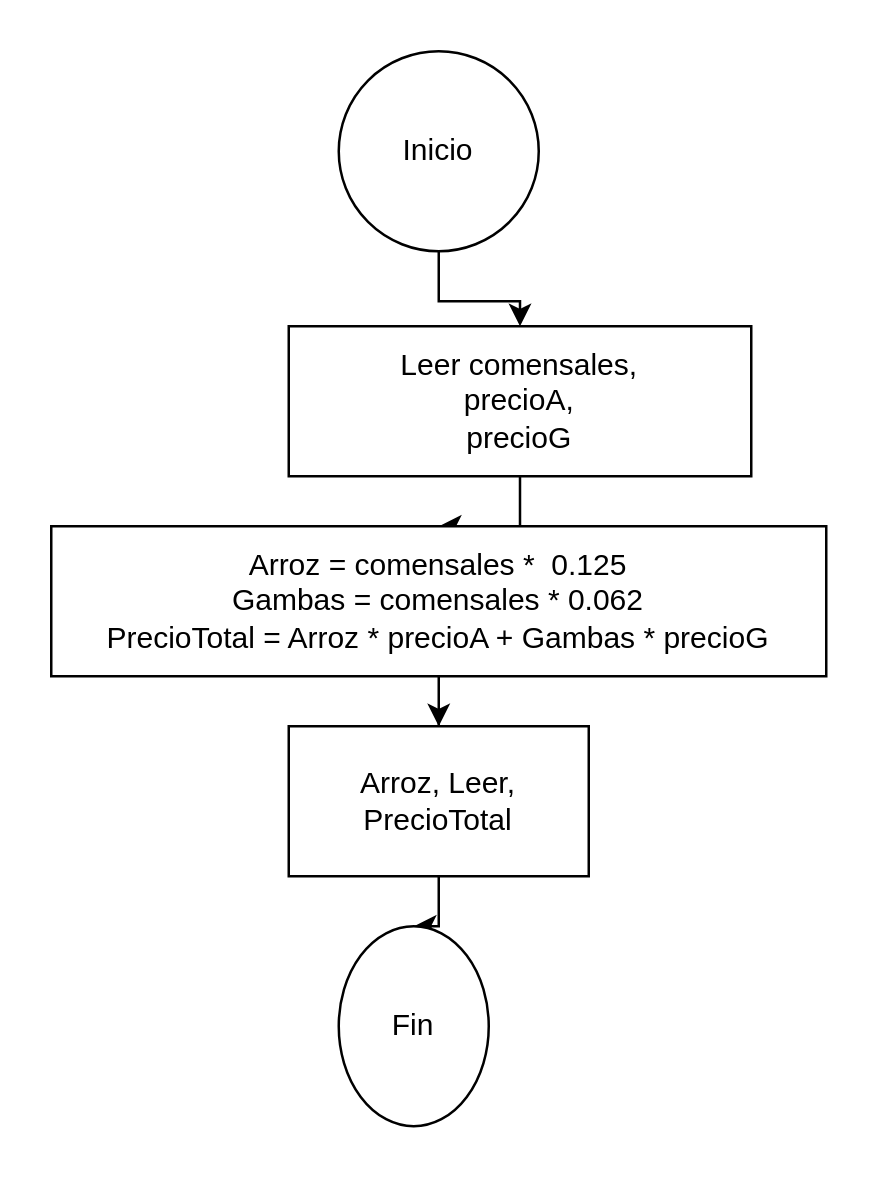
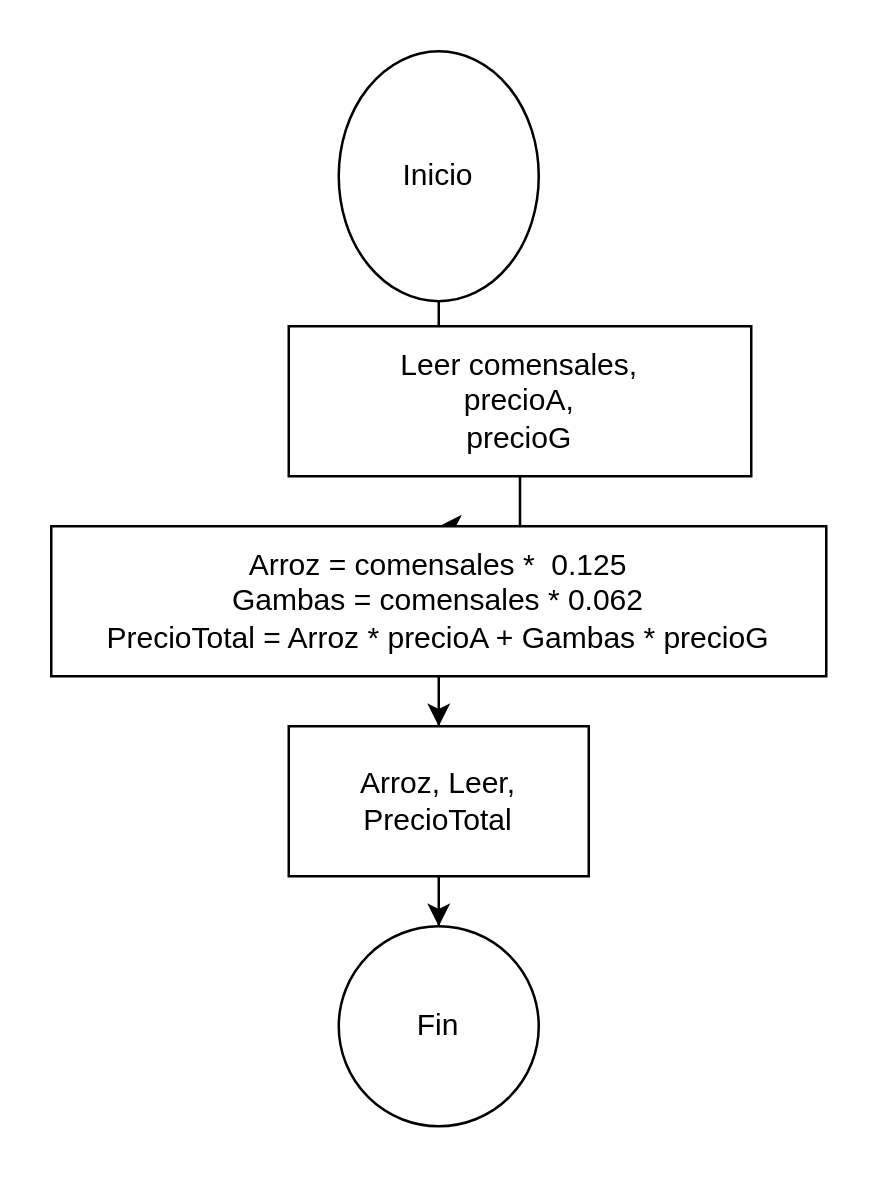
(439, 151) -> (439, 176)
(414, 1026) -> (439, 1026)
